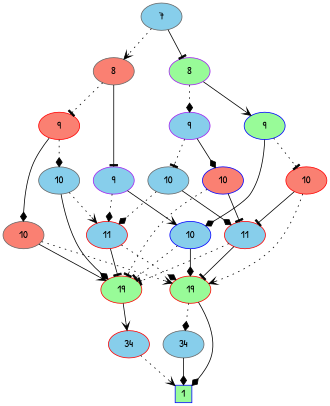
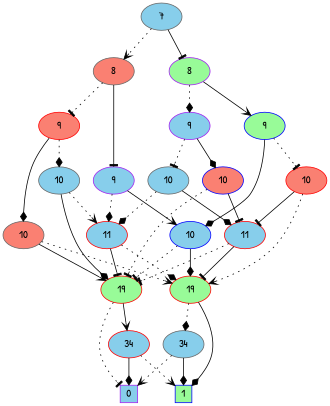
none -> (129, 394)
